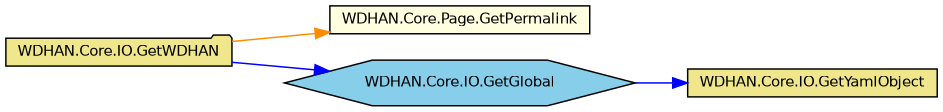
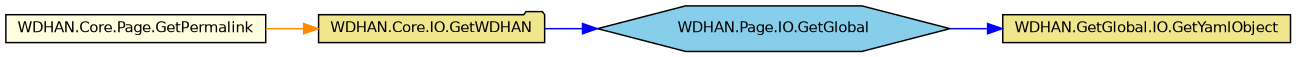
(273, 37) -> (284, 29)
(460, 83) -> (774, 29)
(812, 83) -> (1147, 29)
